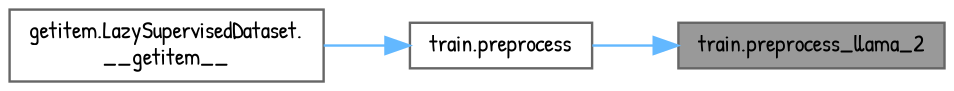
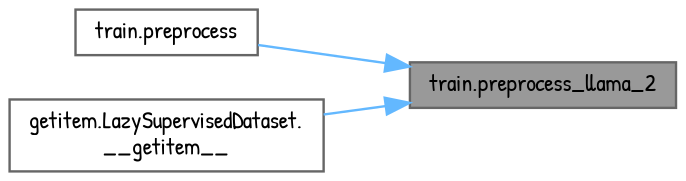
(354, 46) -> (355, 110)
